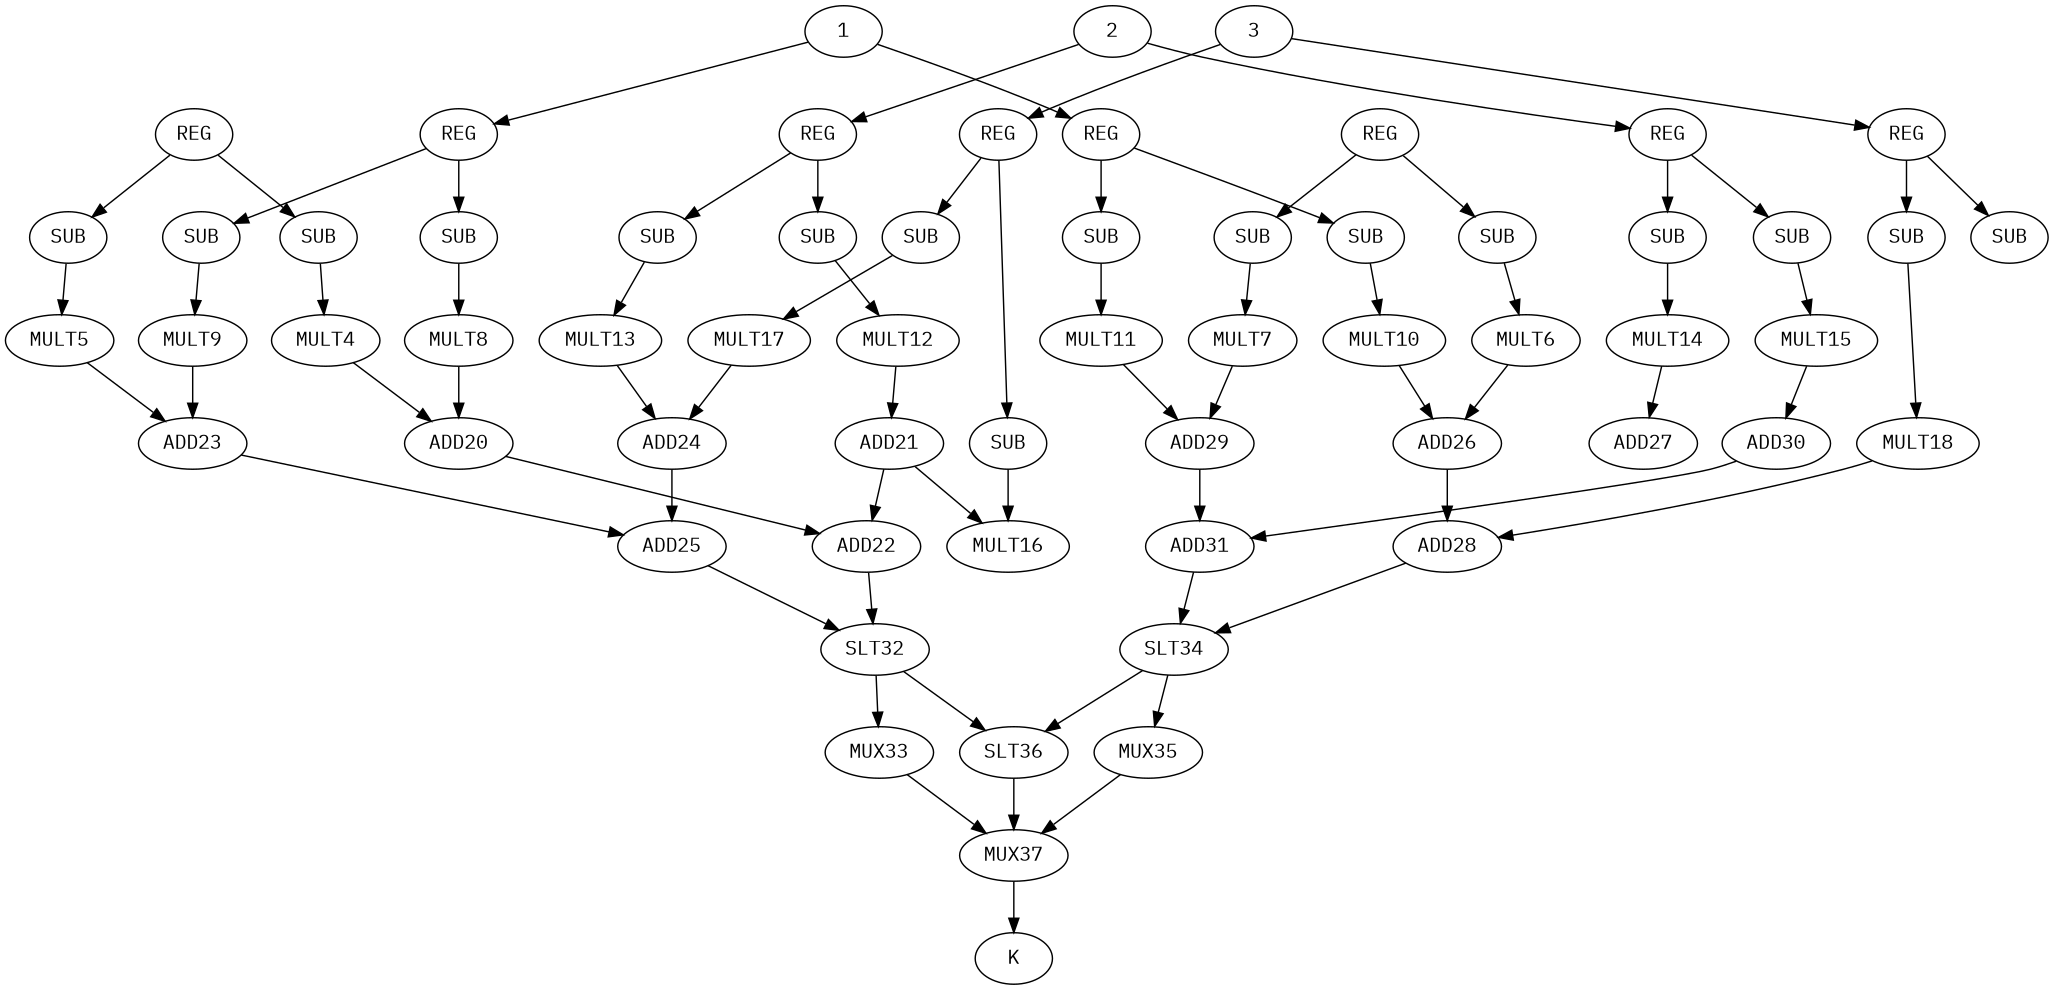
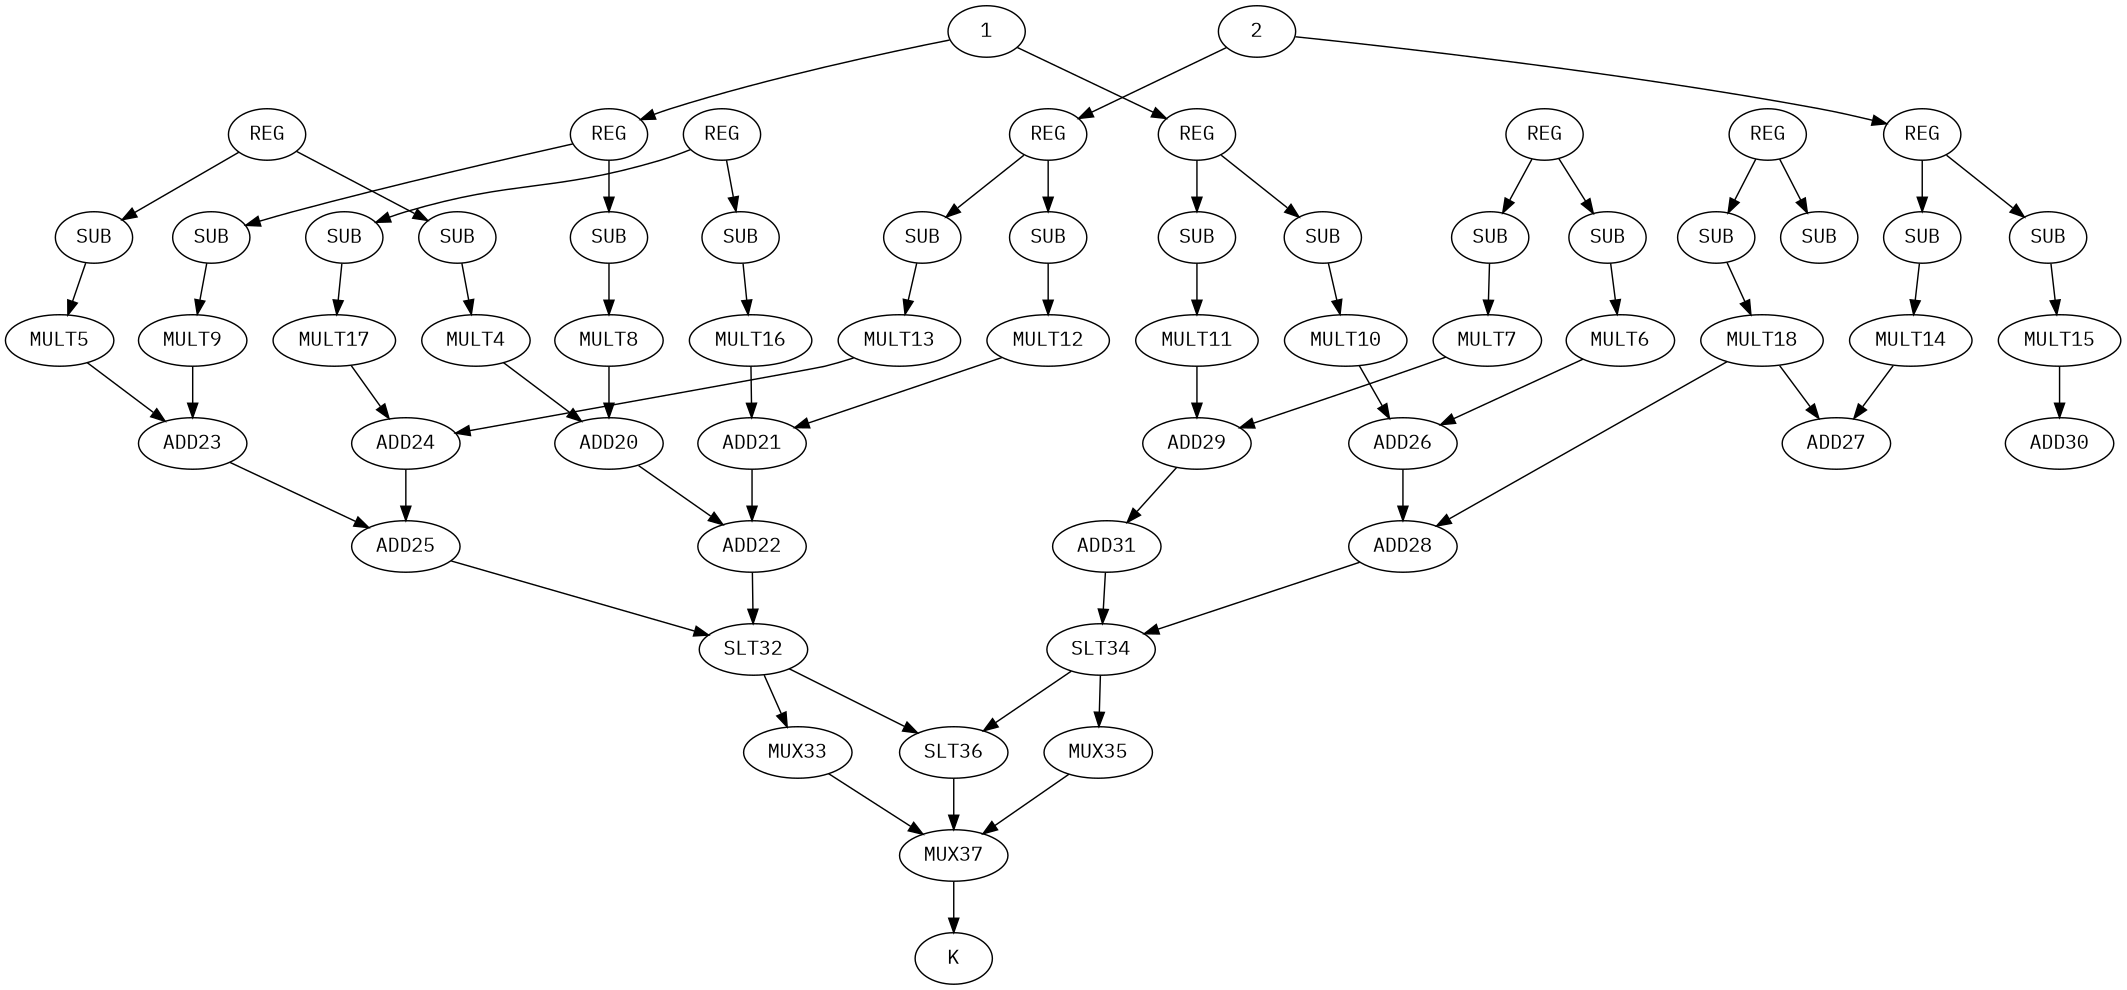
(1254, 31) -> none
none -> (1795, 386)
(943, 490) -> (751, 390)
(1502, 503) -> none
